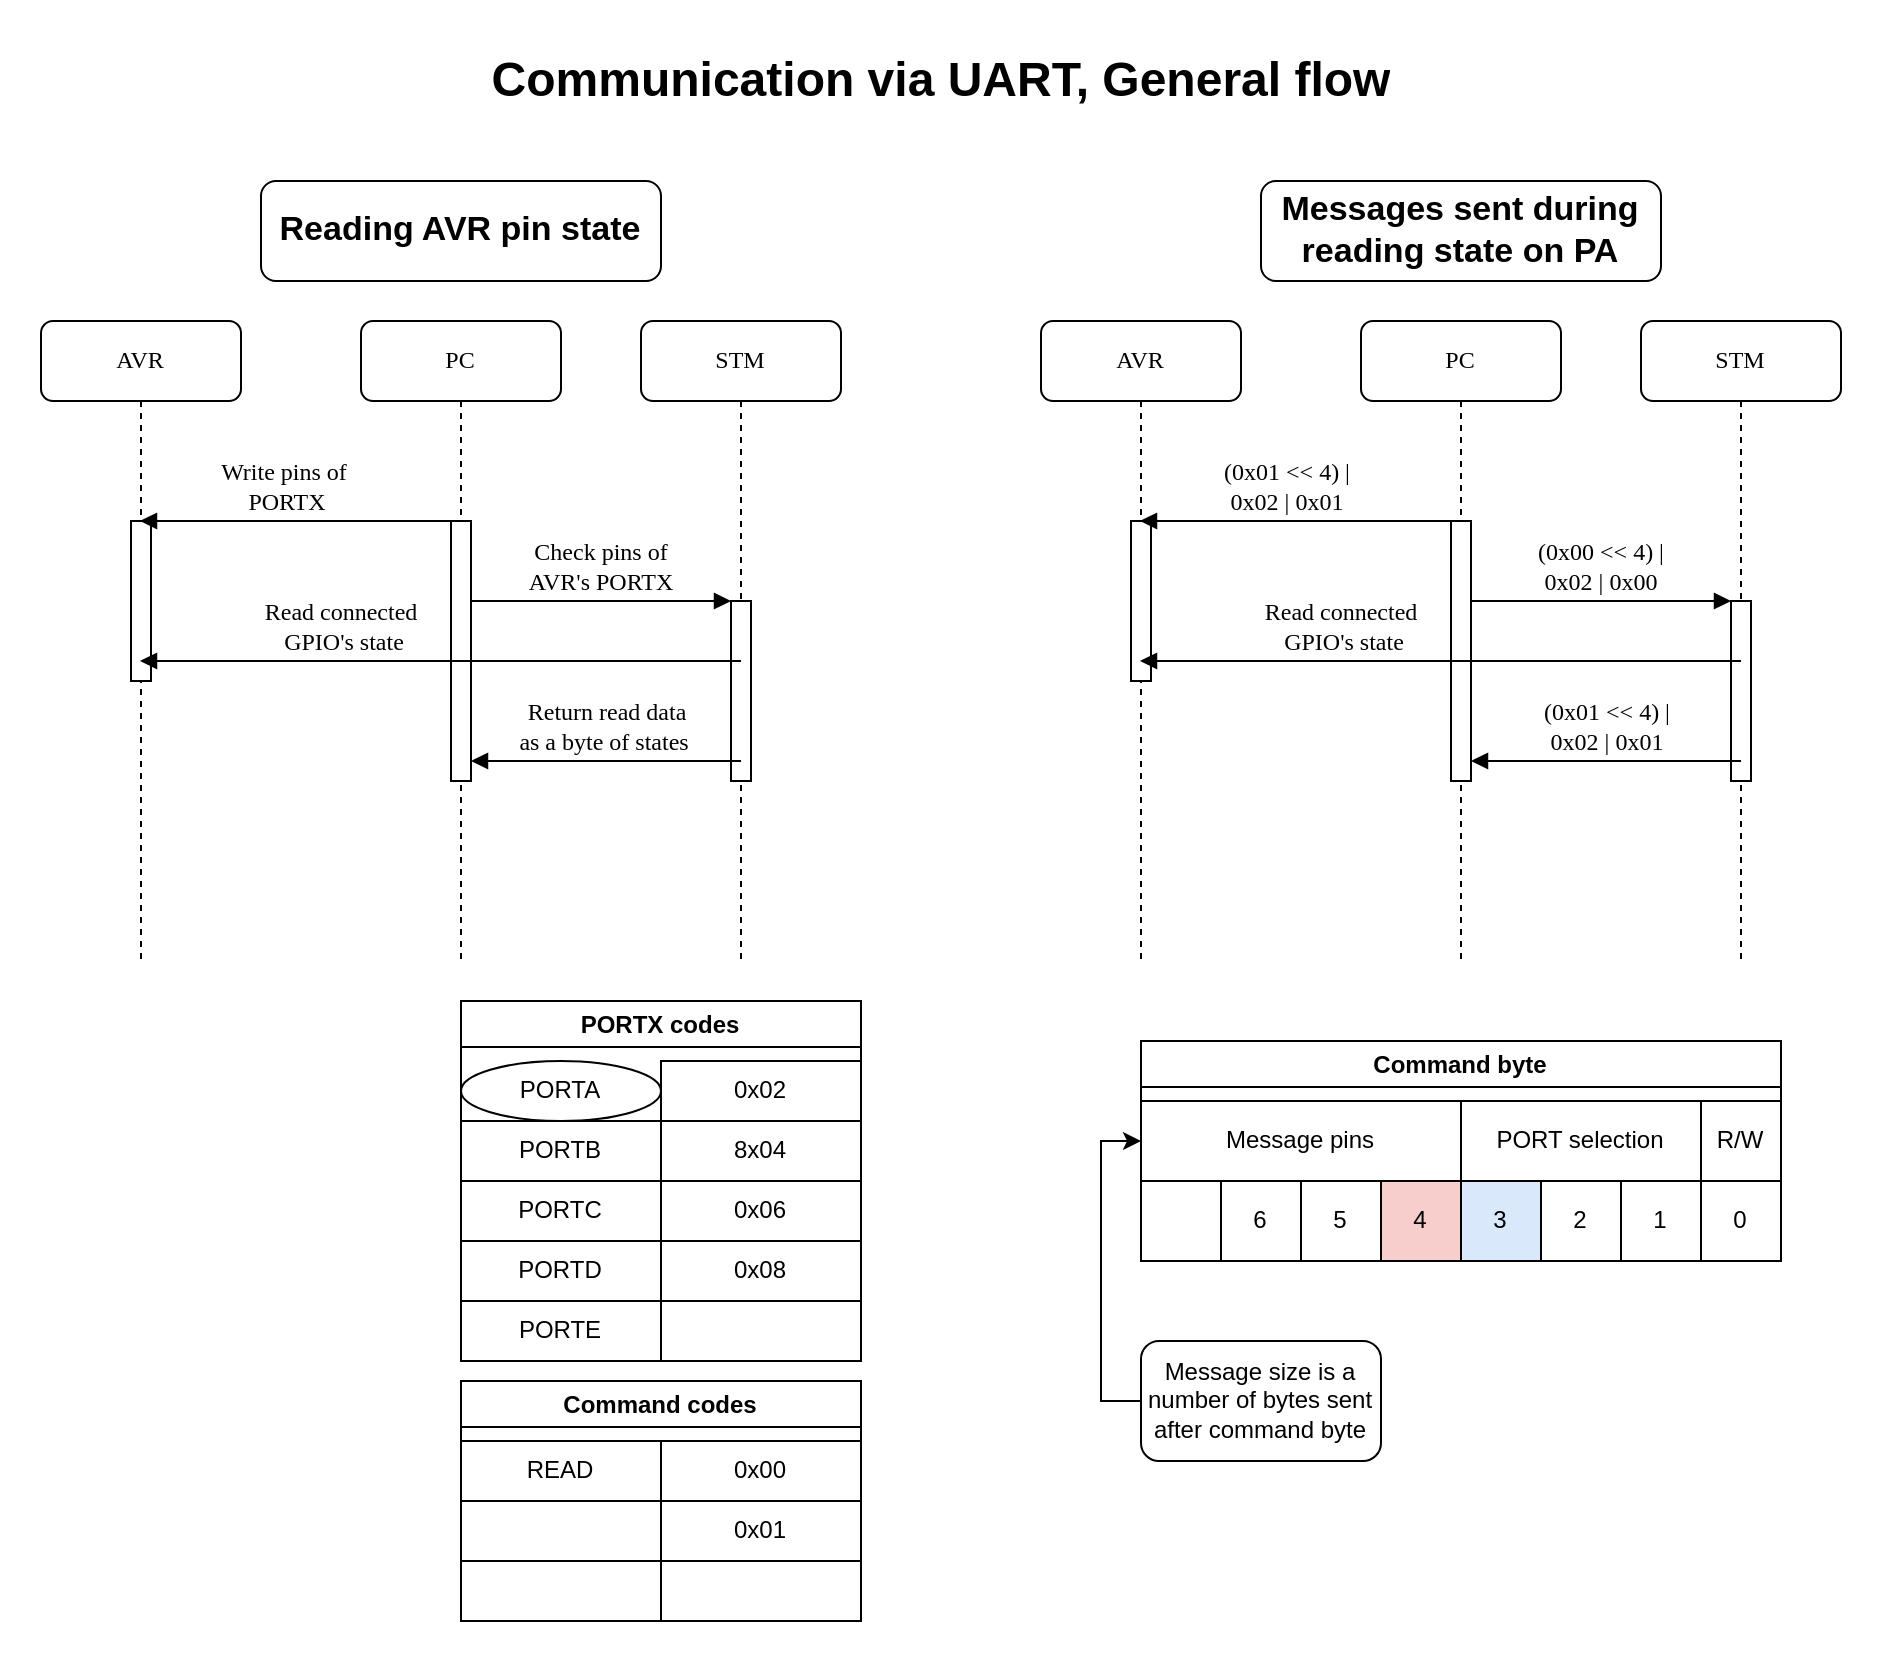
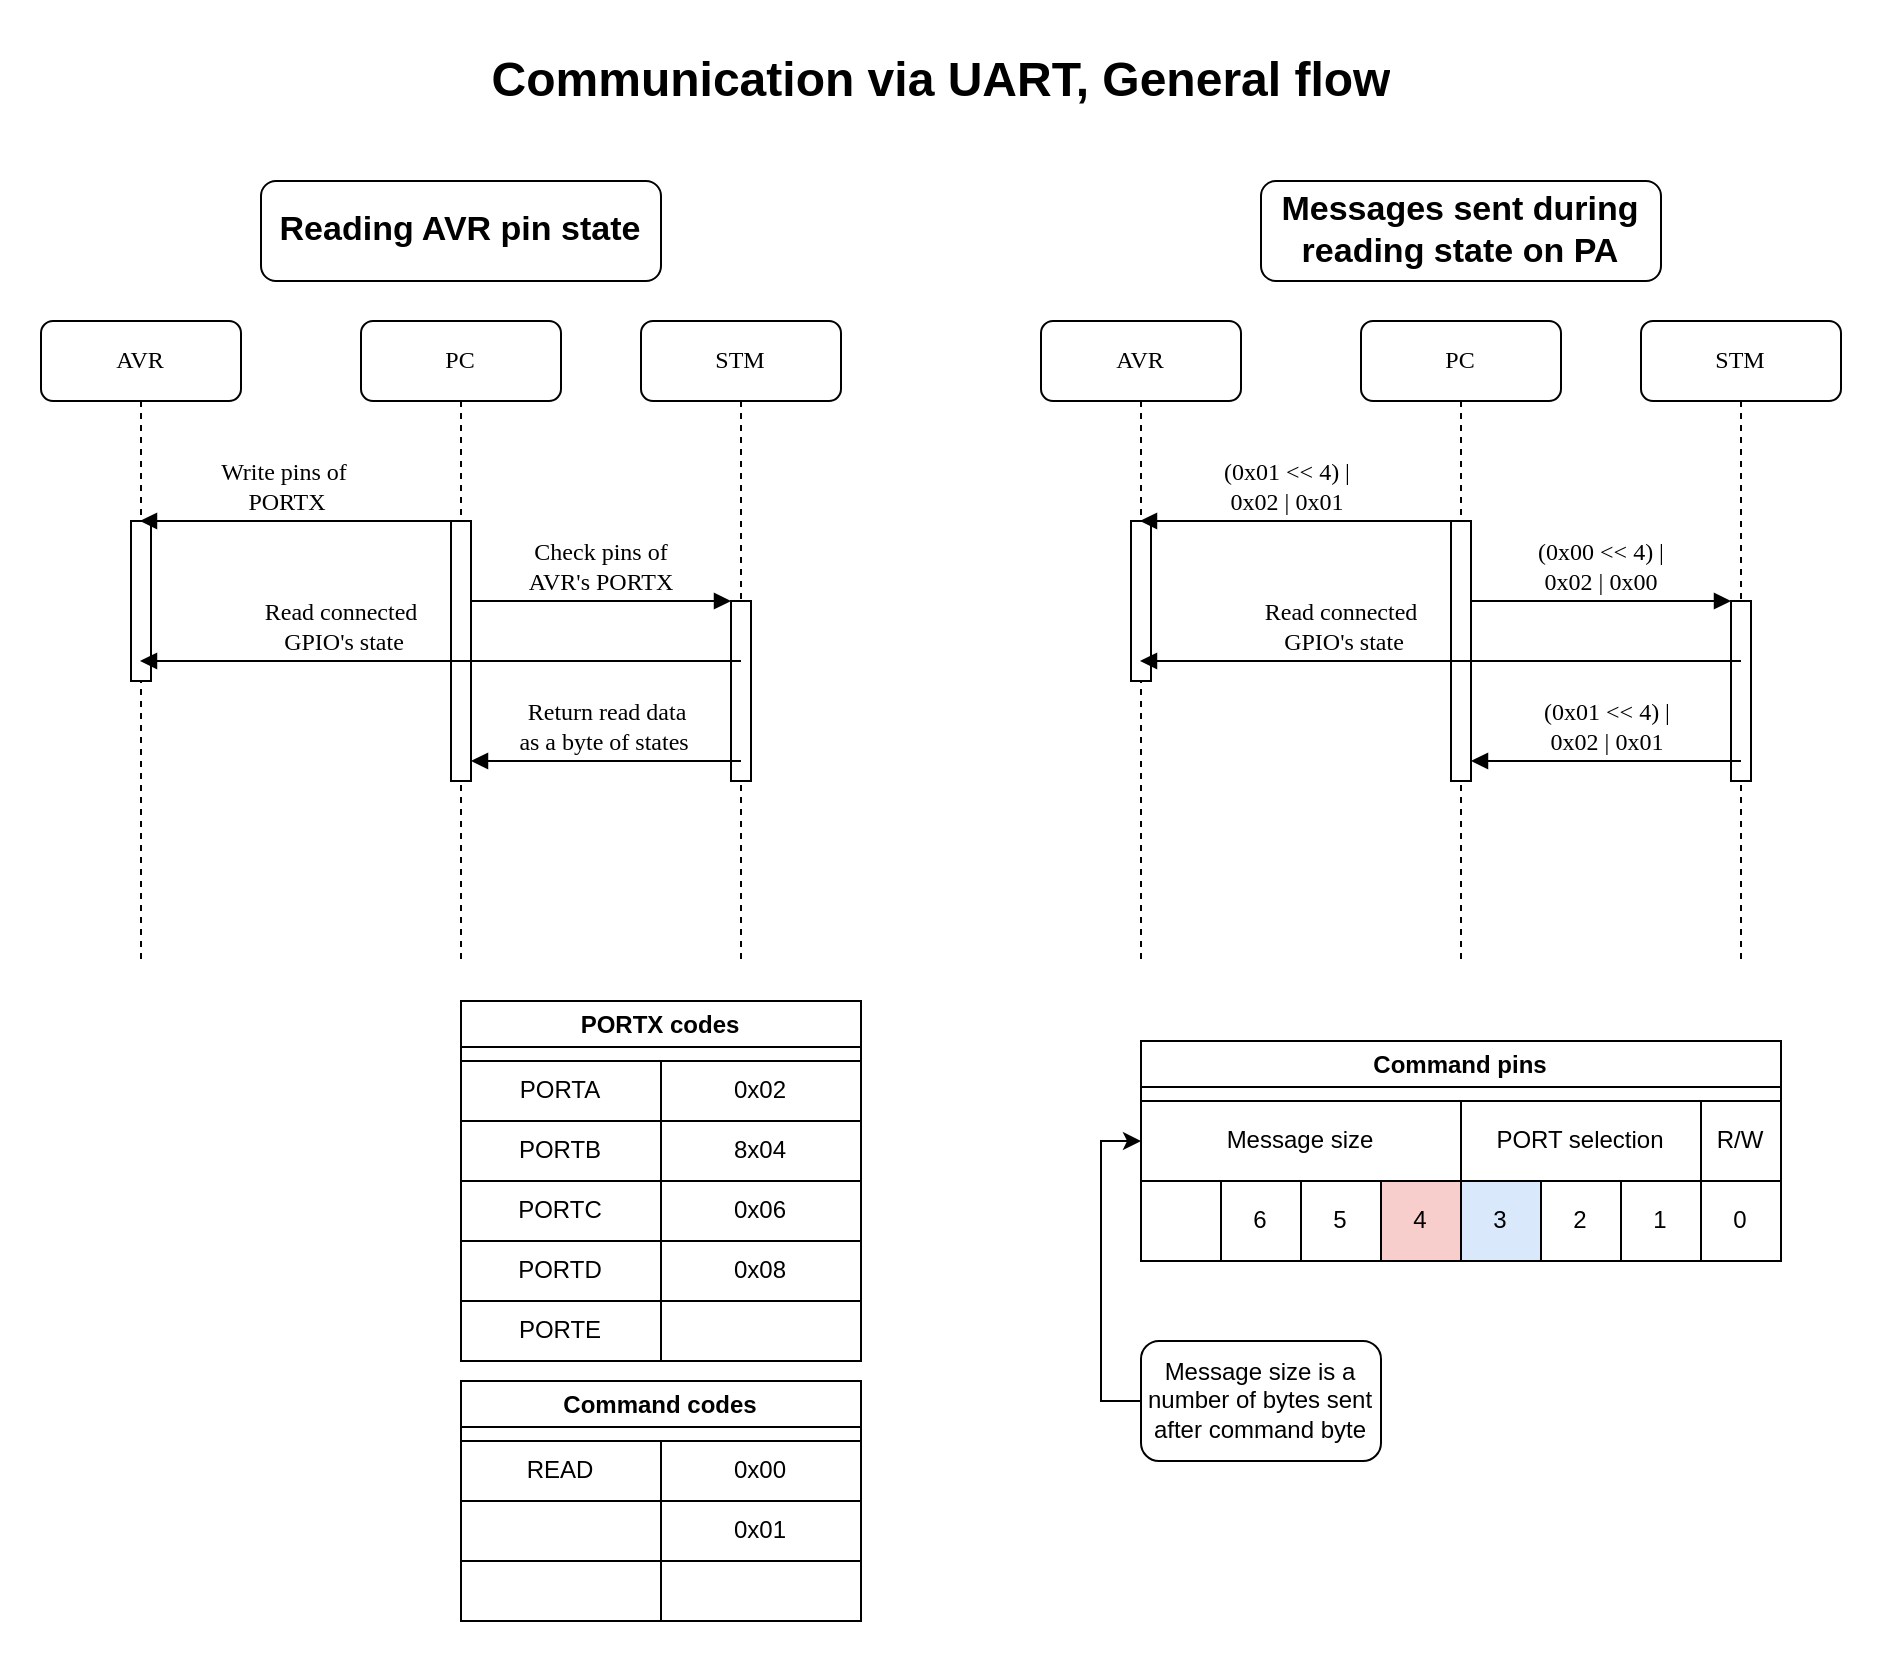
(1460, 1065) -> (1460, 1065)
(561, 1091) -> (561, 1091)
(1301, 1141) -> (1301, 1141)
